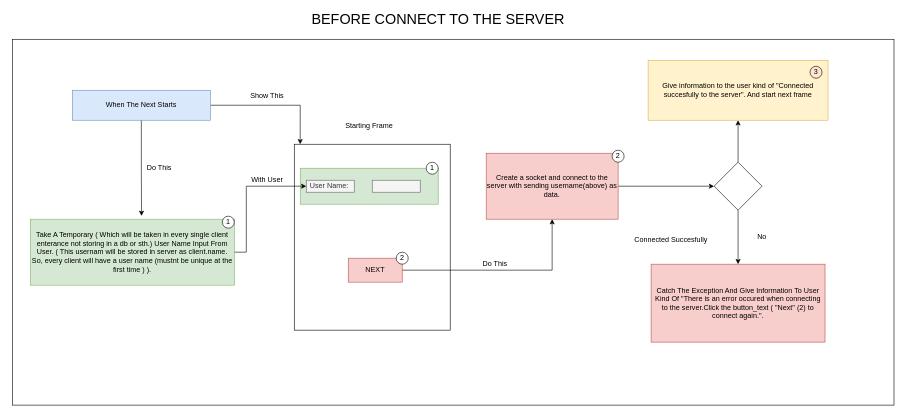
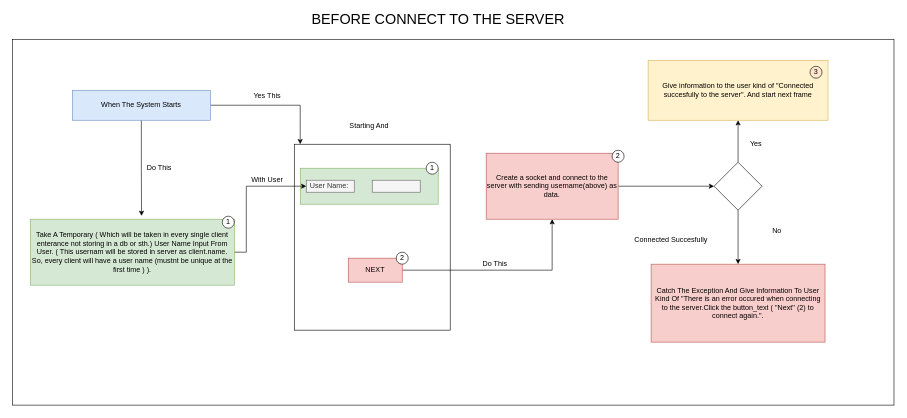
(267, 96) -> (267, 96)
(141, 105) -> (141, 105)
(369, 126) -> (369, 126)
none -> (756, 144)
(762, 237) -> (777, 231)
